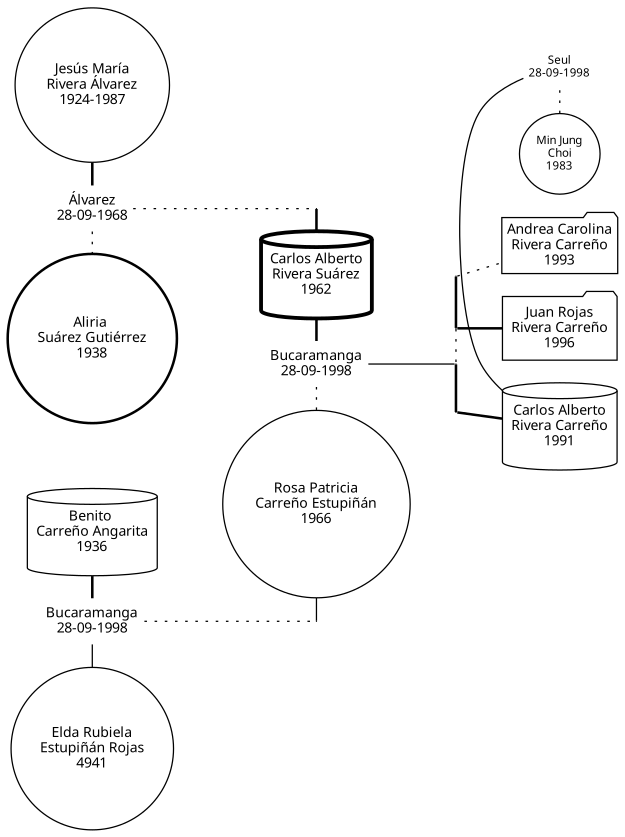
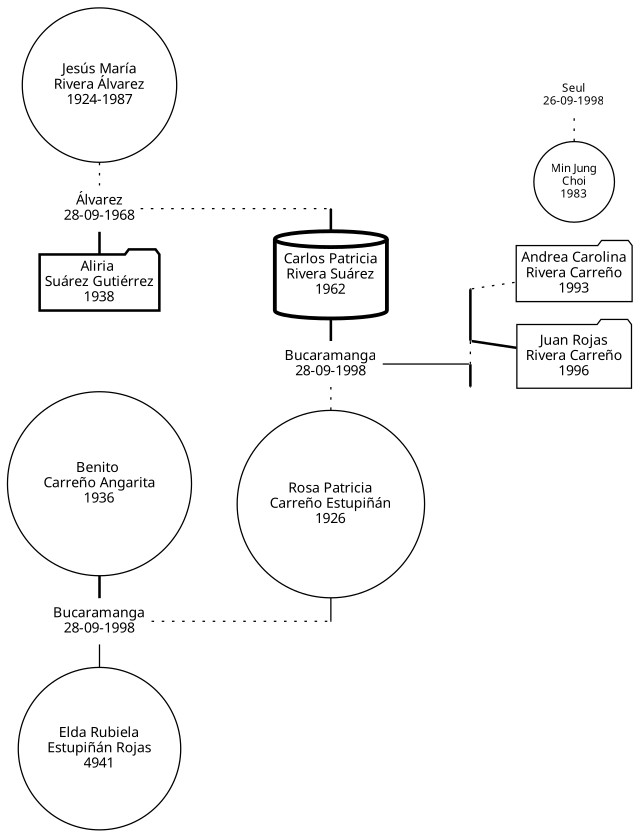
(560, 67) -> (574, 95)
(92, 174) -> (100, 174)
(92, 243) -> (100, 243)
(316, 275) -> (331, 275)
(92, 339) -> (100, 282)
(560, 426) -> none
(316, 504) -> (331, 504)
(92, 532) -> (100, 484)
